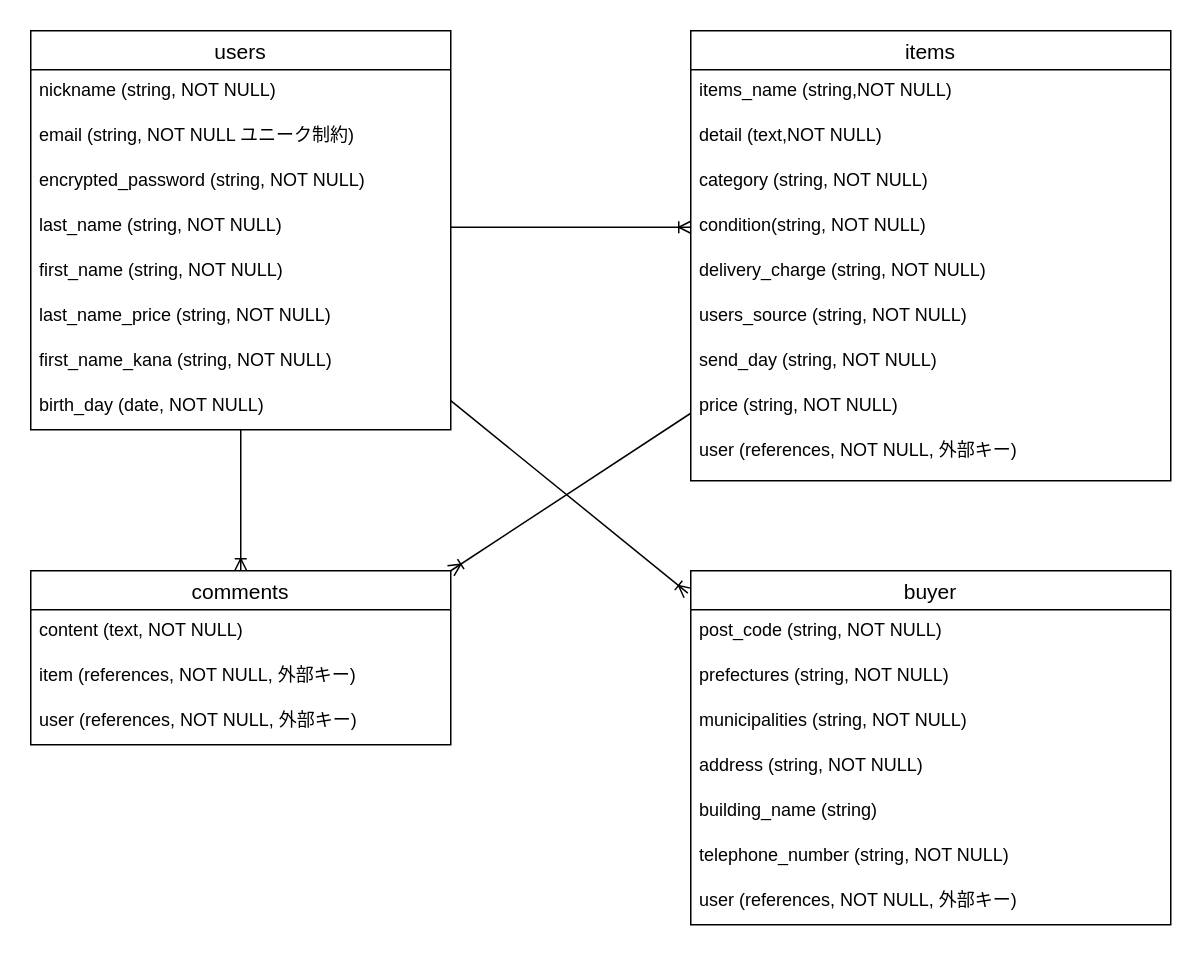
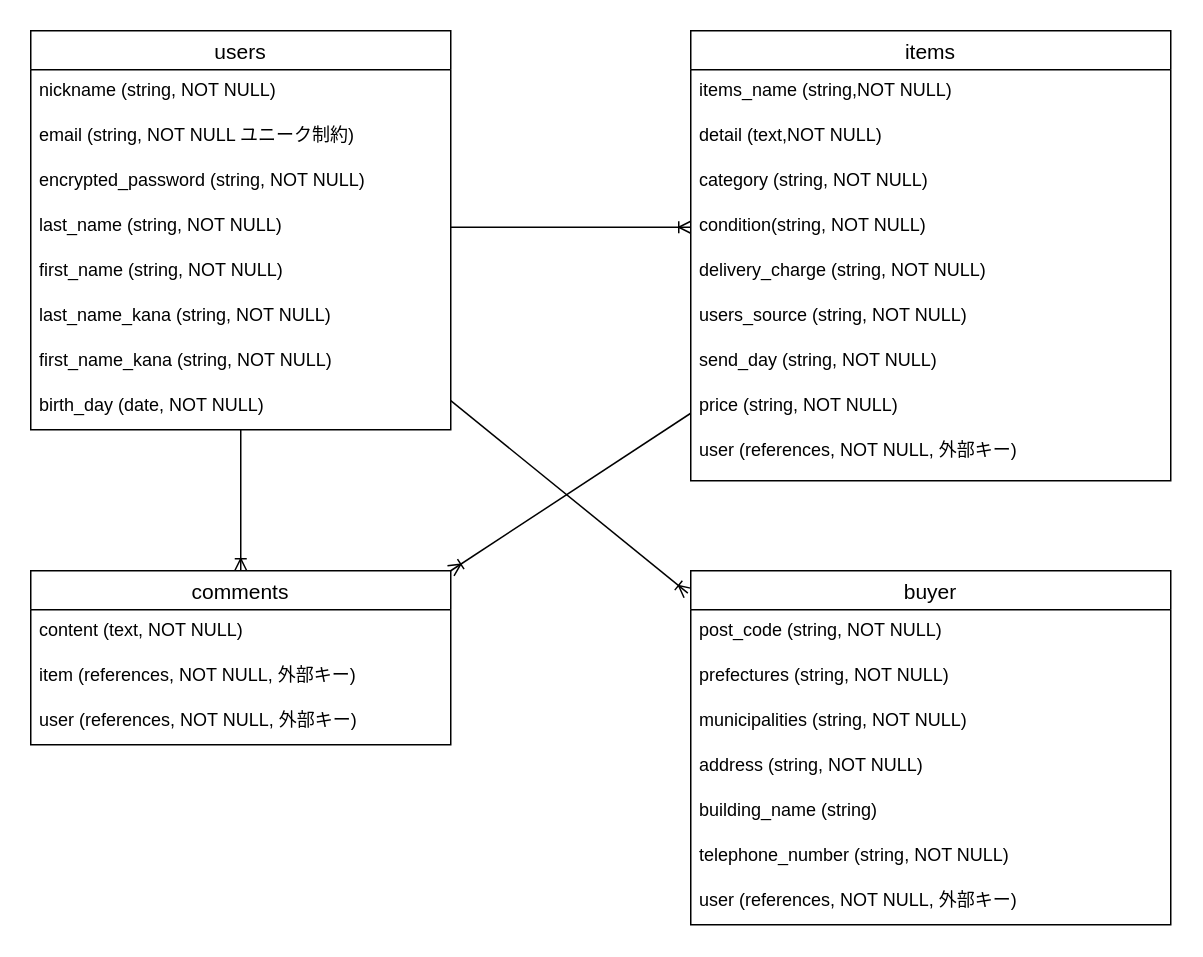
(194, 315) -> (191, 315)
